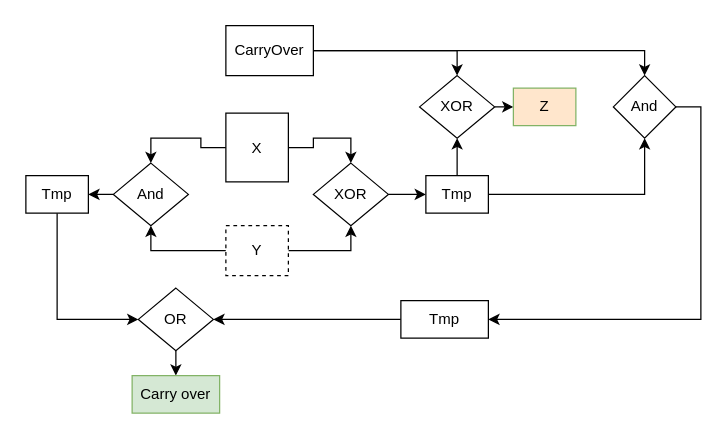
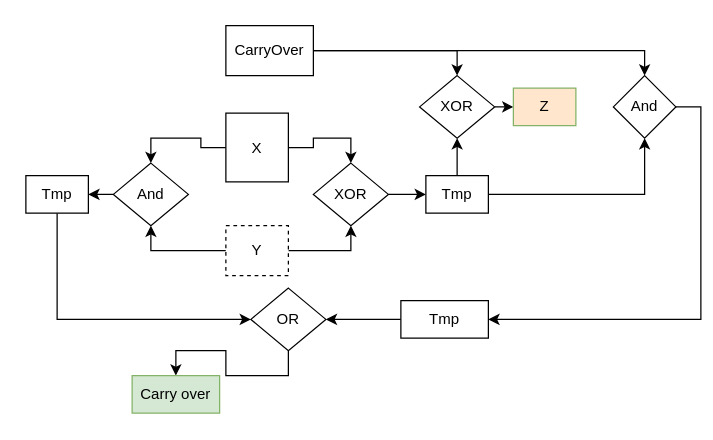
(176, 319) -> (288, 319)
